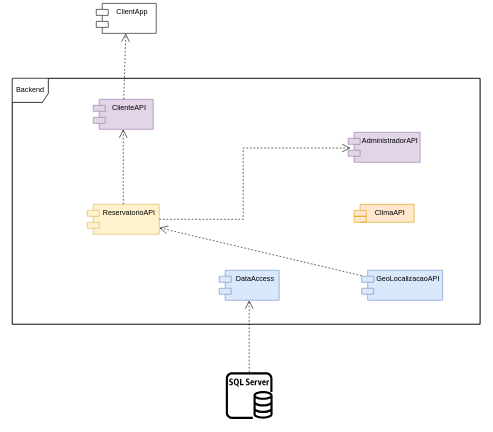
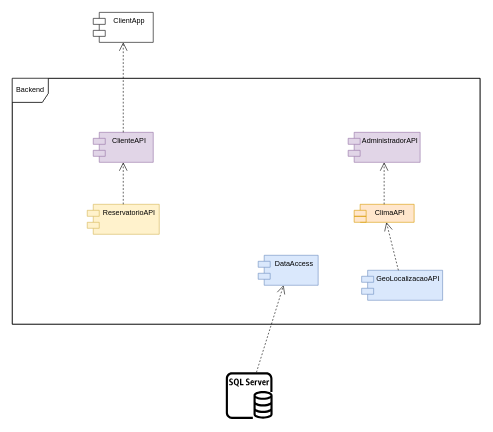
(126, 18) -> (123, 27)
(123, 114) -> (123, 147)
none -> (384, 184)
(243, 207) -> none
(261, 252) -> (393, 249)
(249, 285) -> (288, 270)
